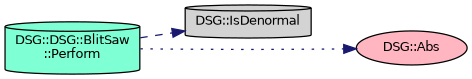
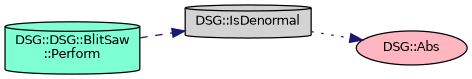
(242, 49) -> (330, 35)
